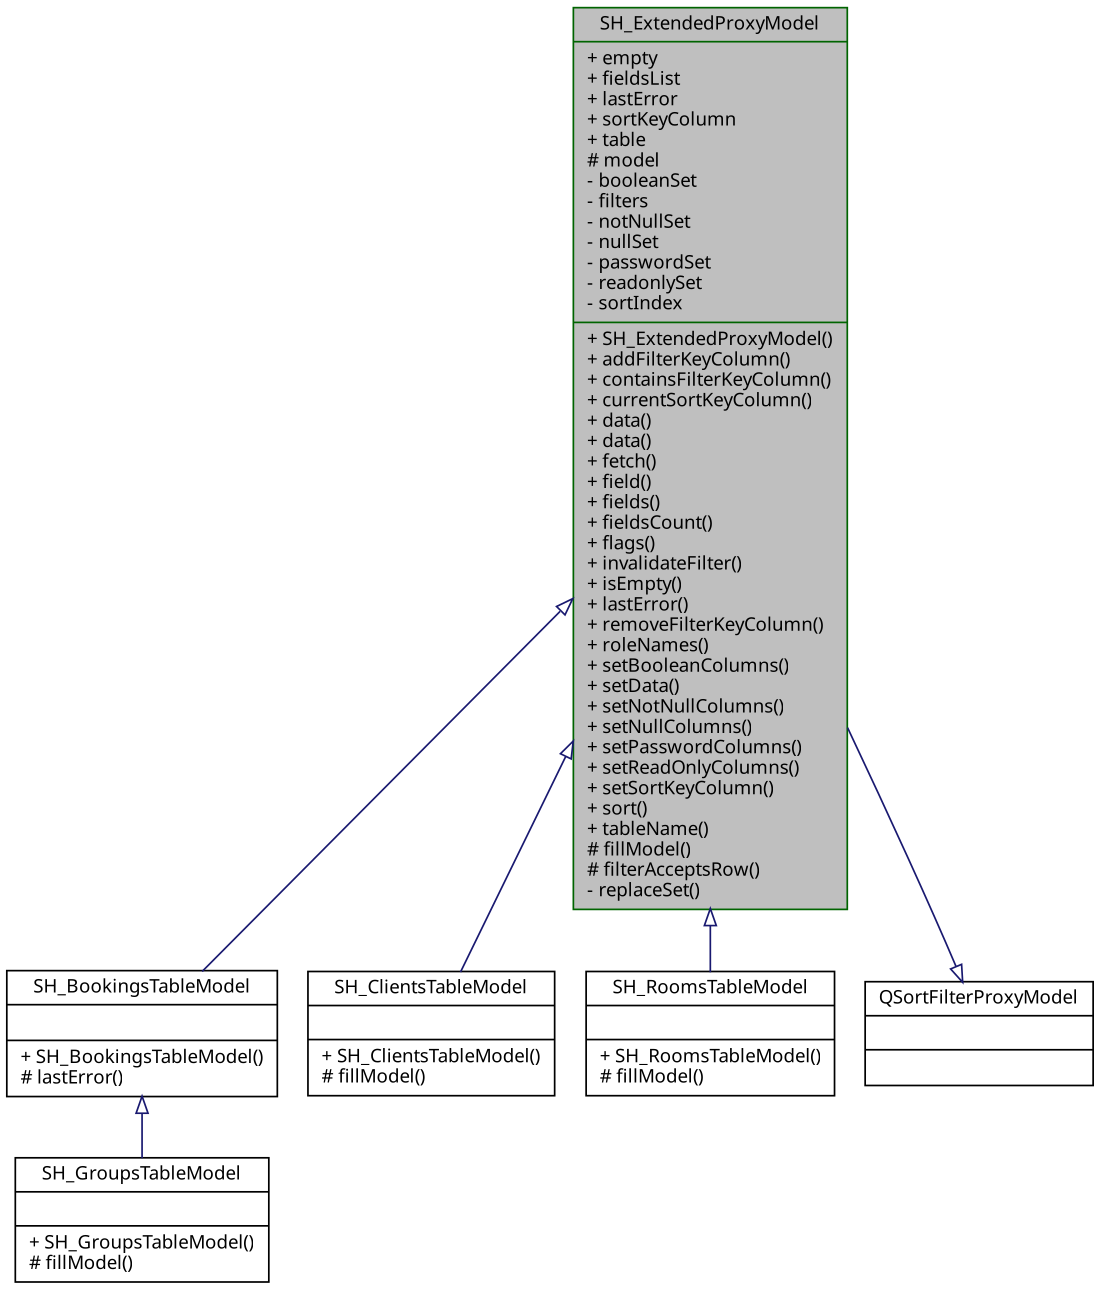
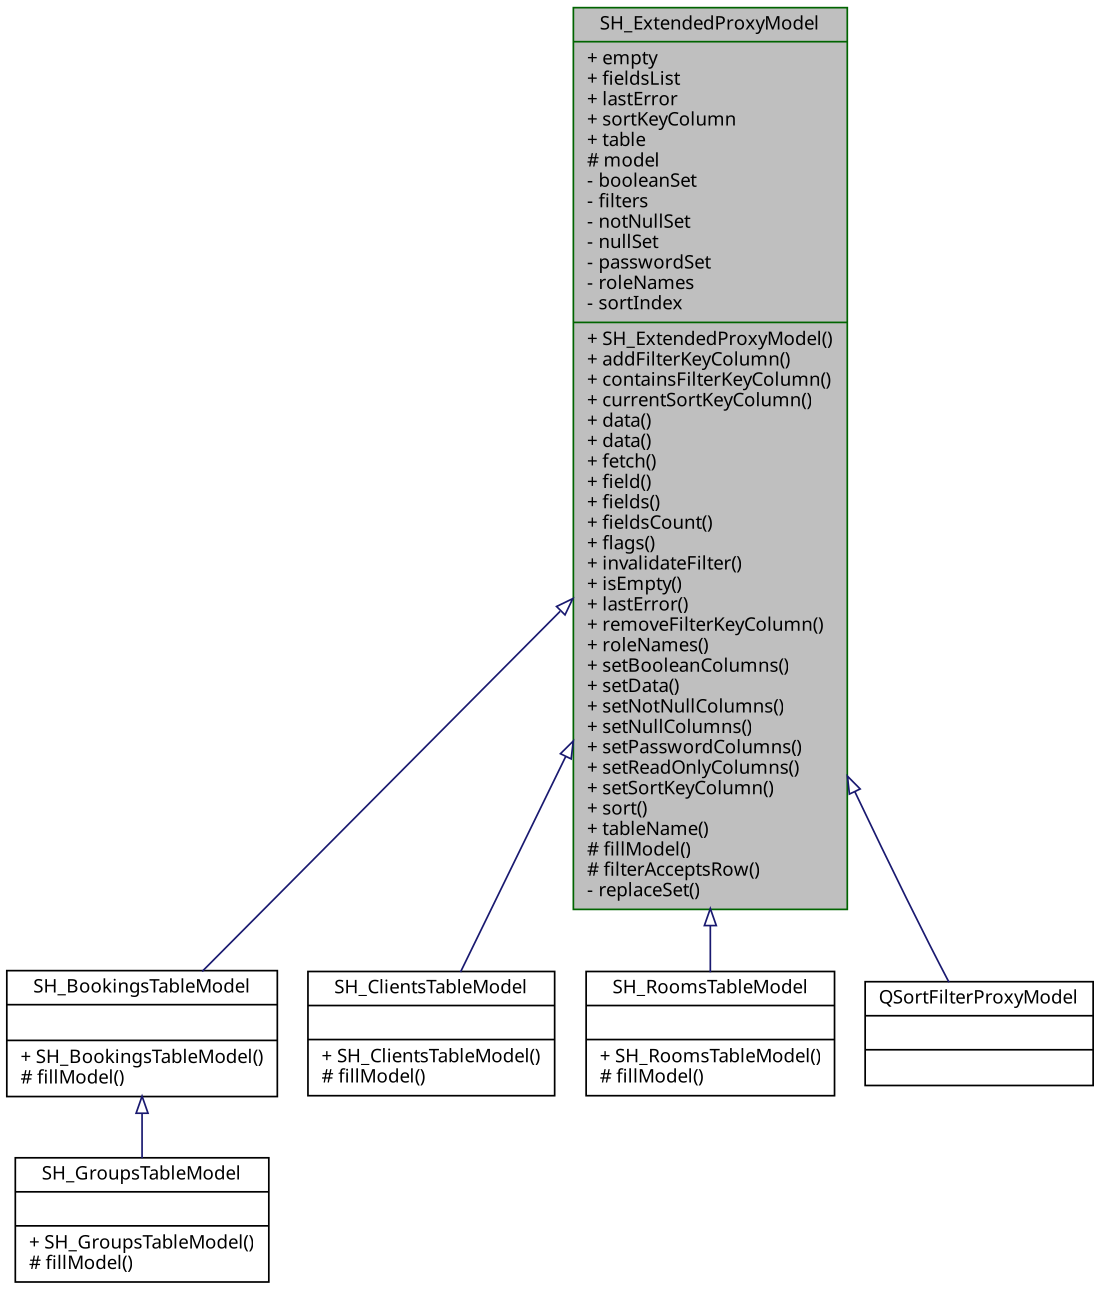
(645, 283) -> (641, 283)
(903, 847) -> (901, 887)
(72, 1078) -> (72, 1078)
